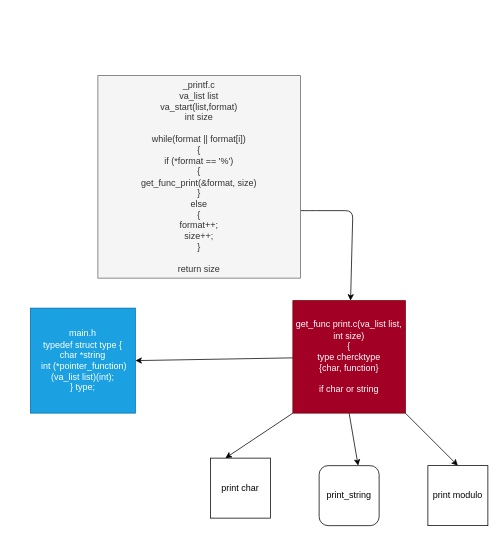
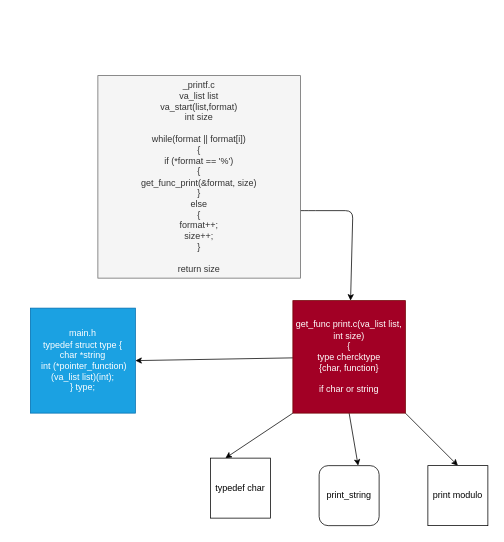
(240, 488) -> (240, 488)
